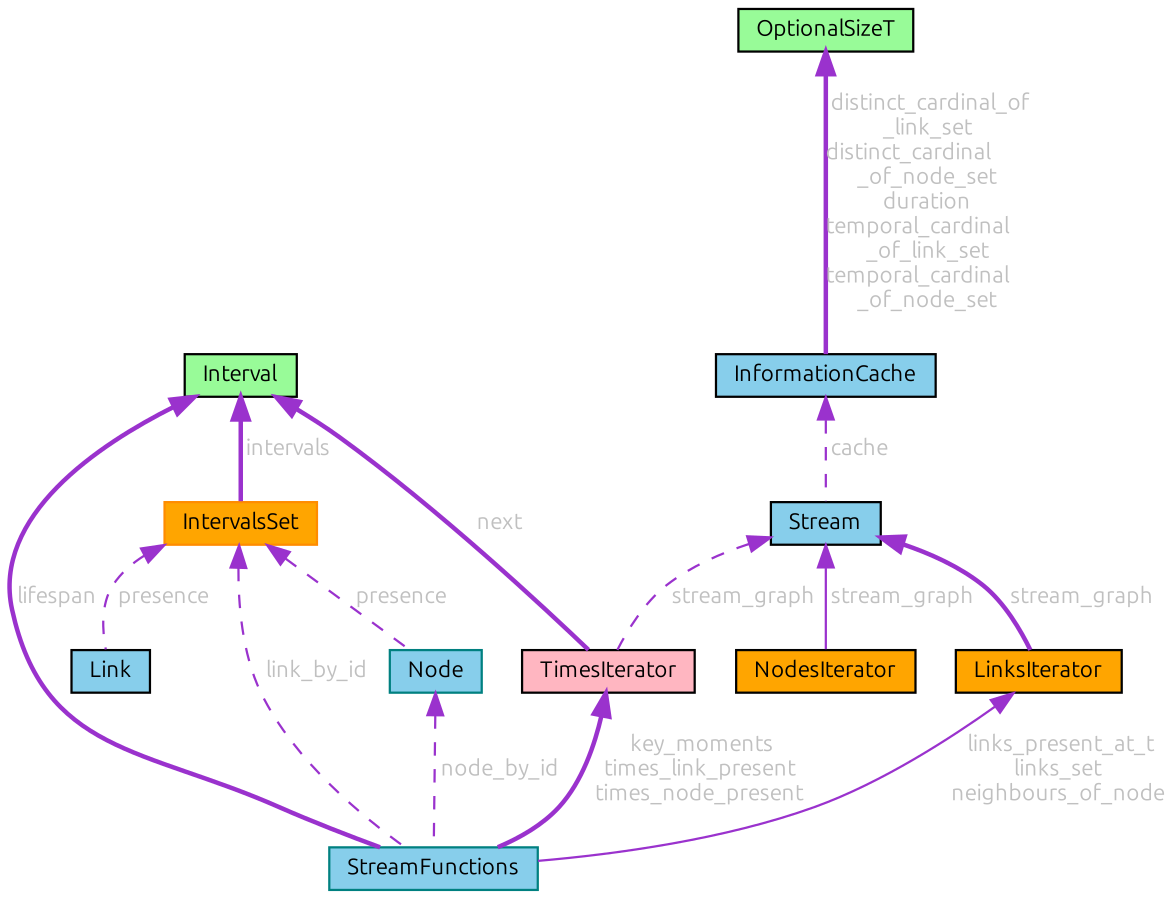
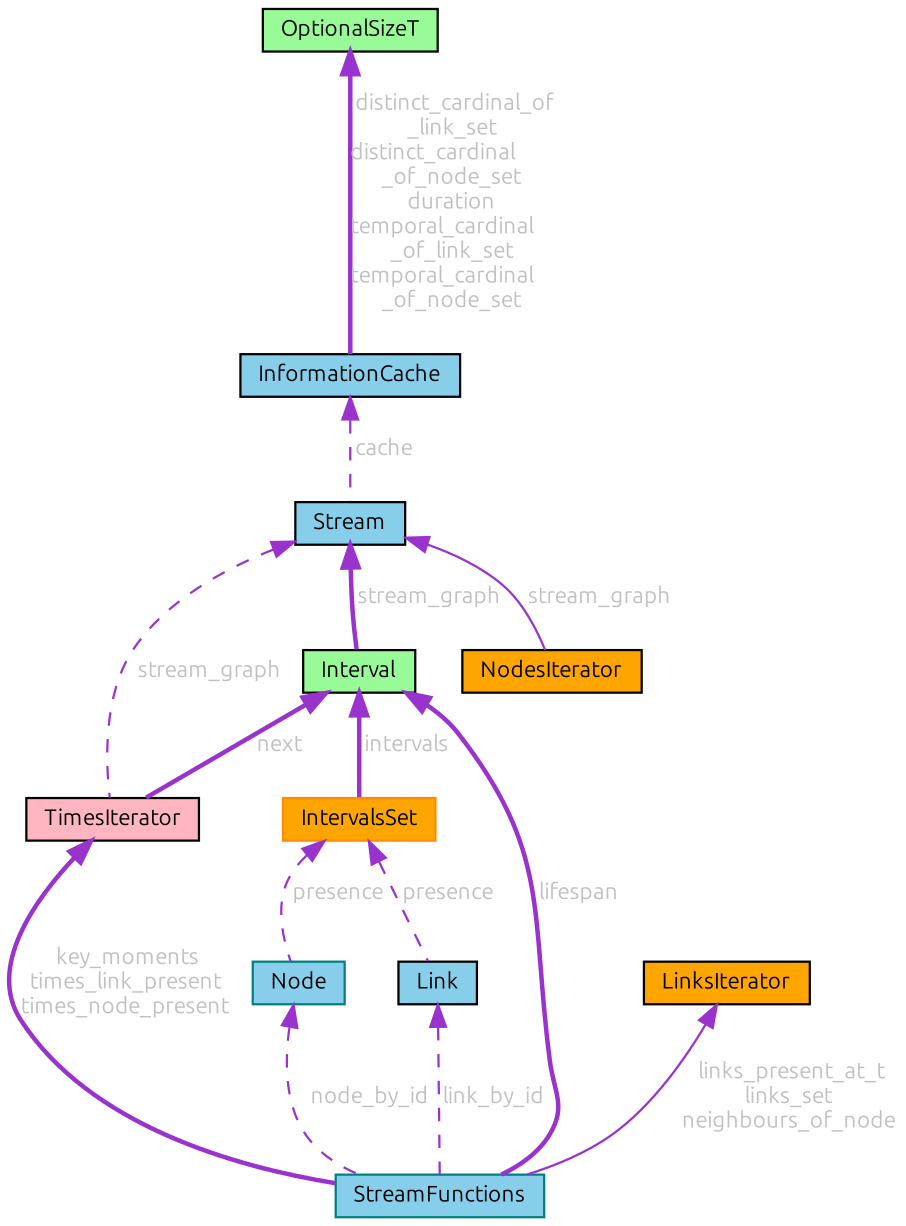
(979, 582) -> (352, 609)
(283, 729) -> (439, 1101)
